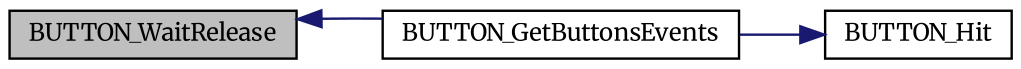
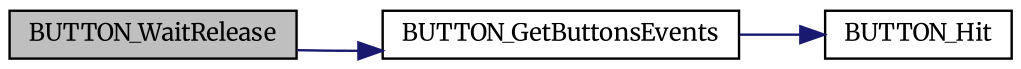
(352, 19) -> (328, 51)
